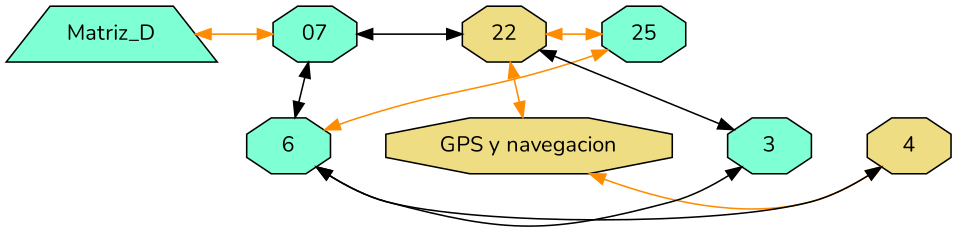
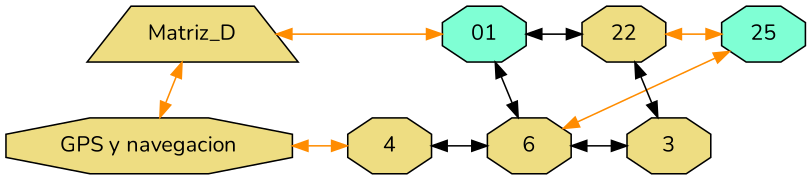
(112, 34) -> (193, 34)
(315, 34) -> (484, 34)
(517, 90) -> (171, 90)
(289, 146) -> (529, 146)
(770, 146) -> (669, 146)
